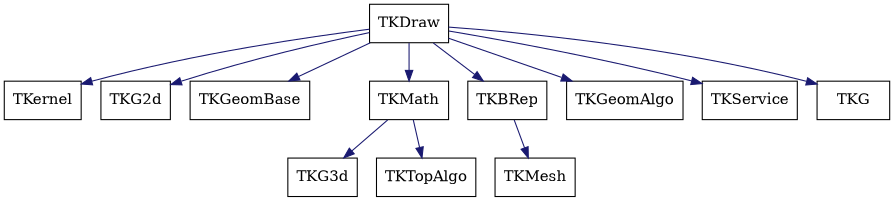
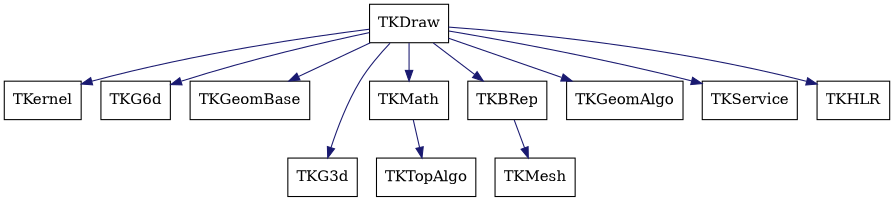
(136, 100) -> (136, 100)
(853, 100) -> (853, 100)
(370, 135) -> (354, 92)
